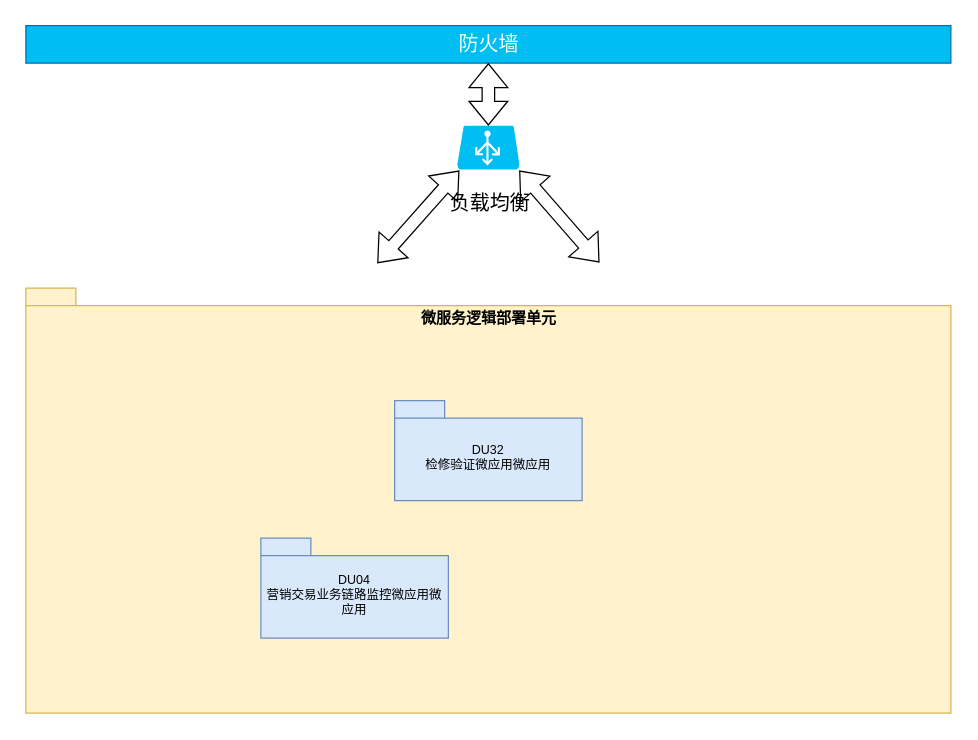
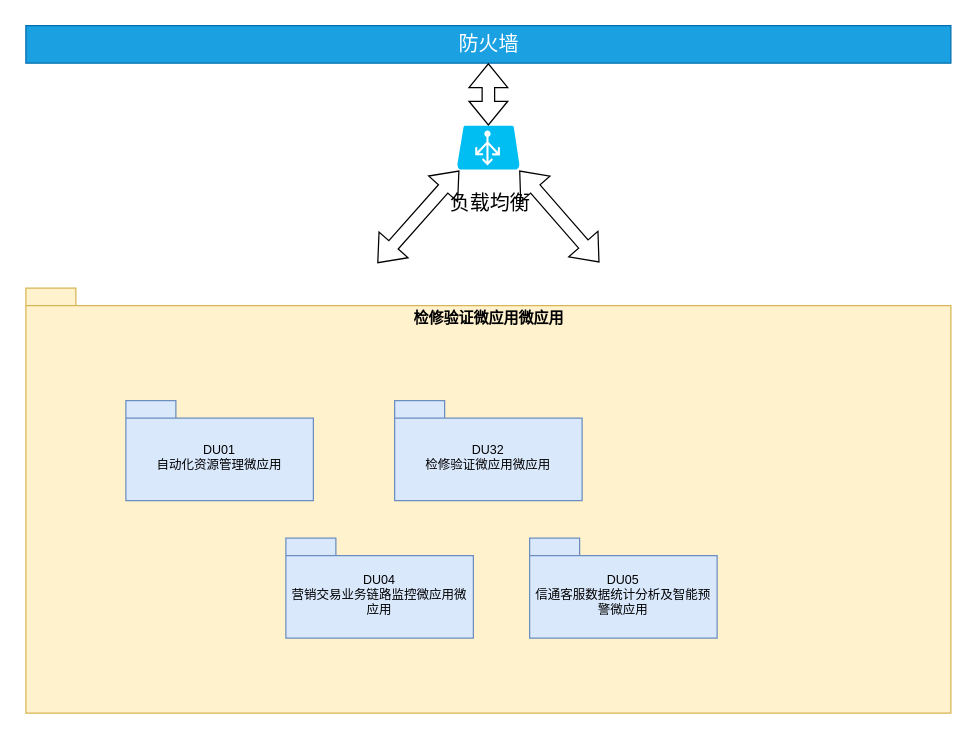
(488, 44) -> (488, 44)
(489, 318) -> (489, 318)
none -> (219, 451)
(354, 588) -> (379, 588)
none -> (623, 588)
